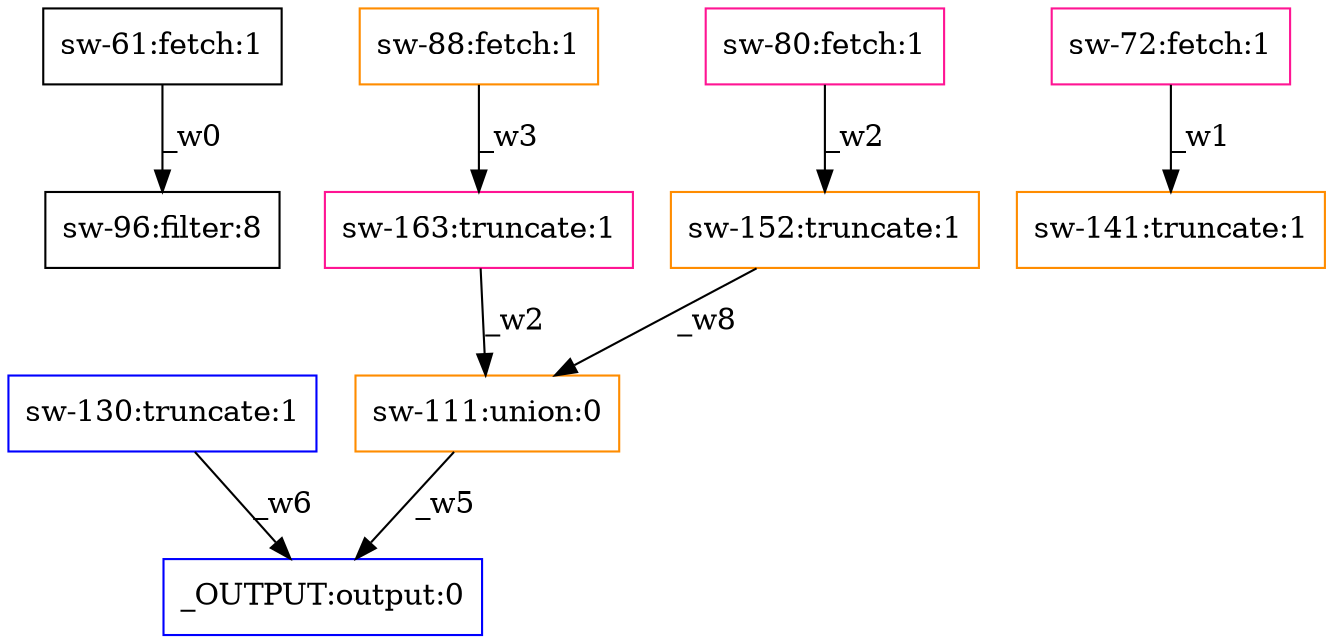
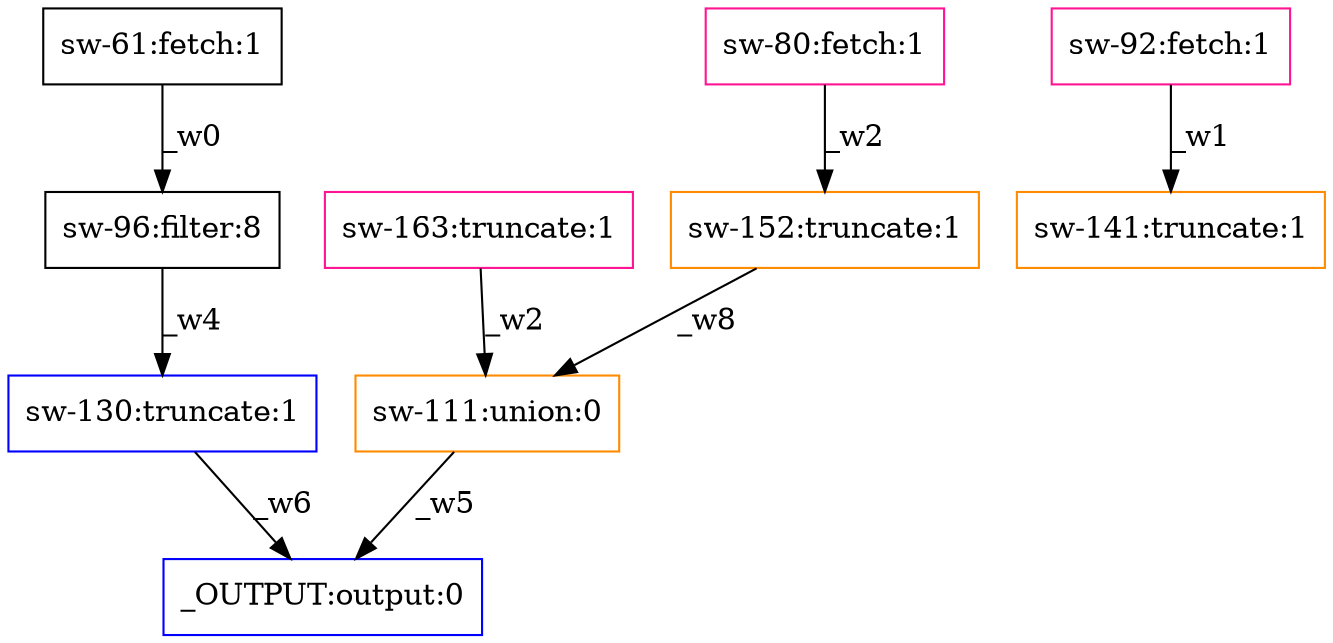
(479, 46) -> none
(1171, 46) -> (1171, 46)
none -> (162, 311)
